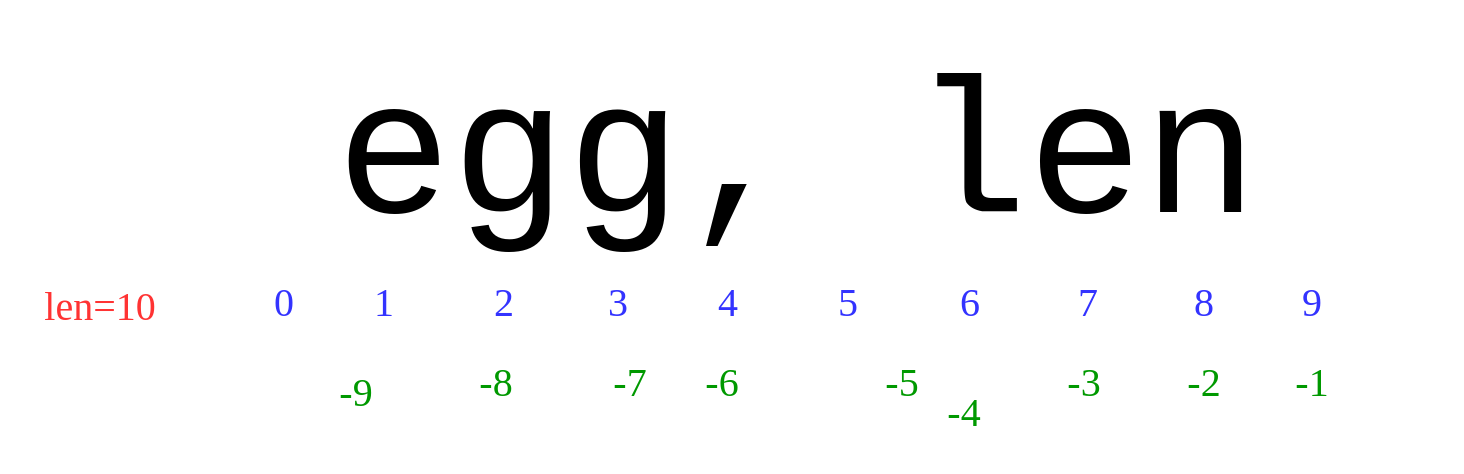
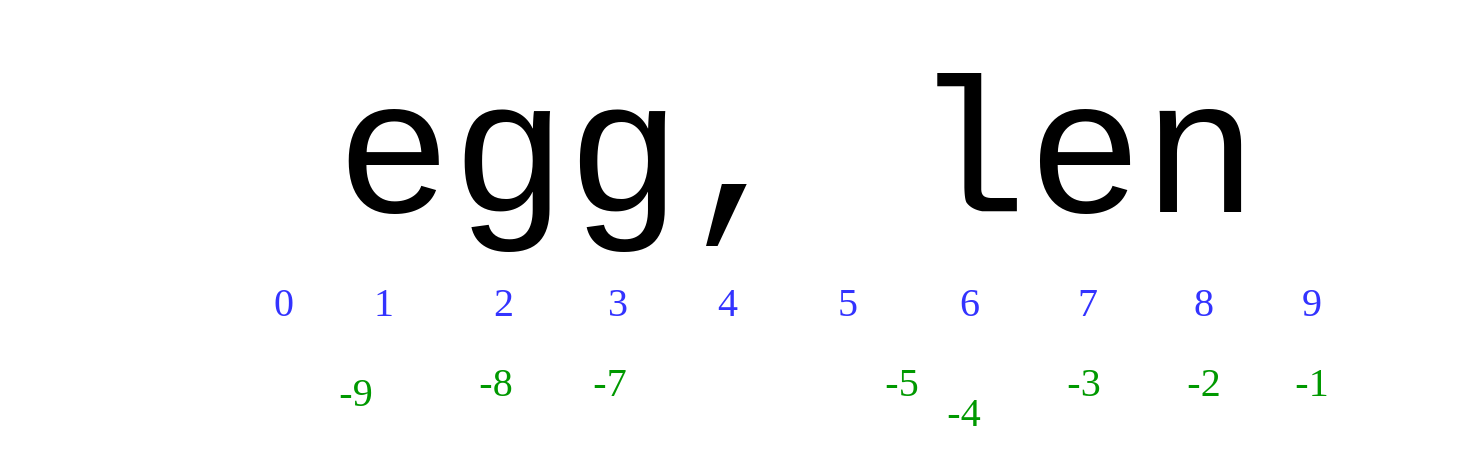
(101, 305) -> none
(631, 371) -> (611, 371)
(723, 371) -> none
